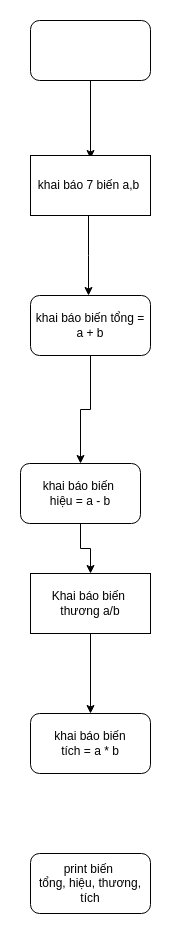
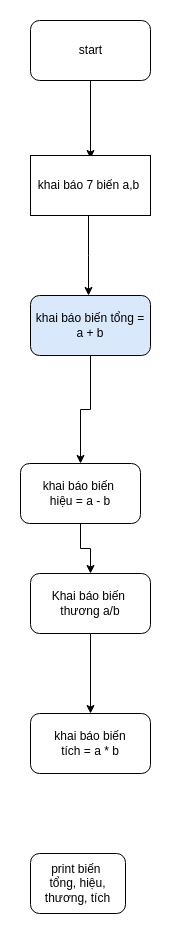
none -> (91, 51)
(91, 326) -> (91, 326)
(91, 604) -> (91, 604)
(91, 884) -> (78, 884)
